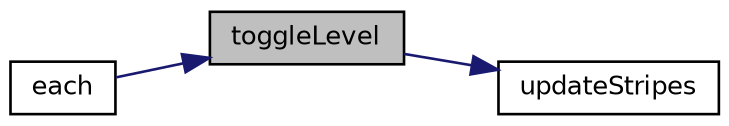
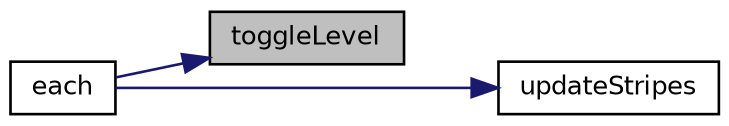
(438, 60) -> (293, 88)
